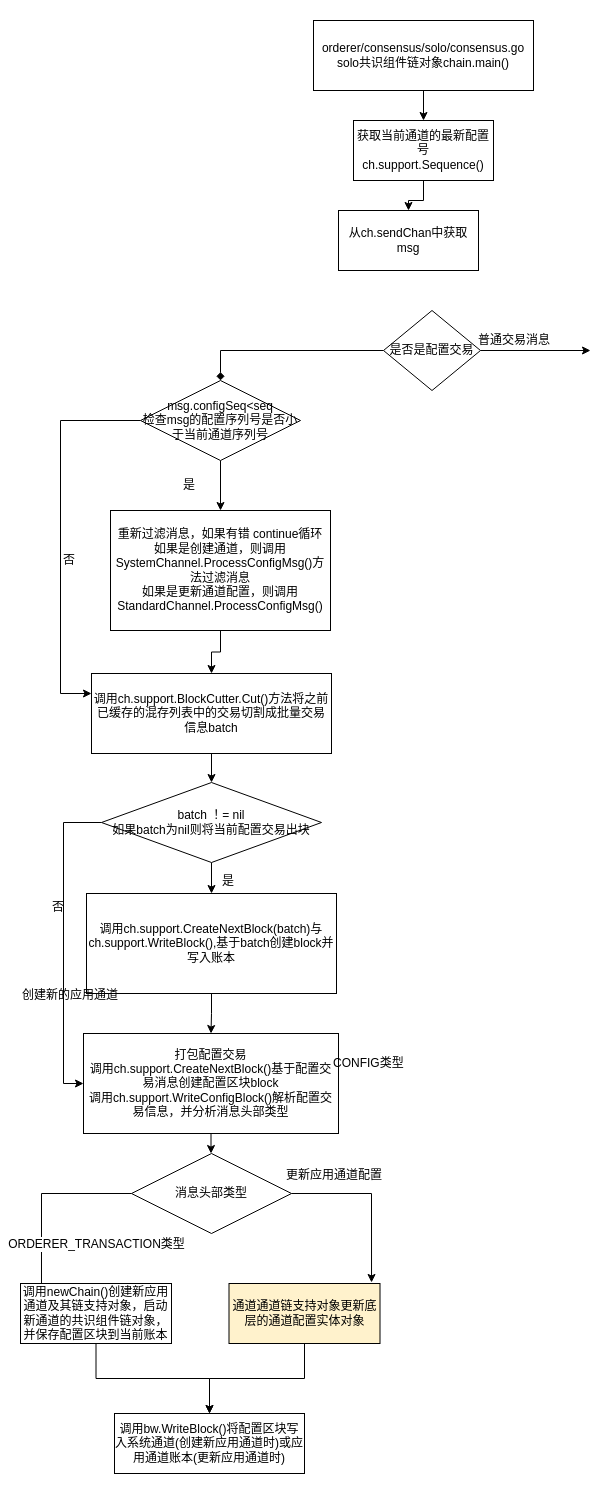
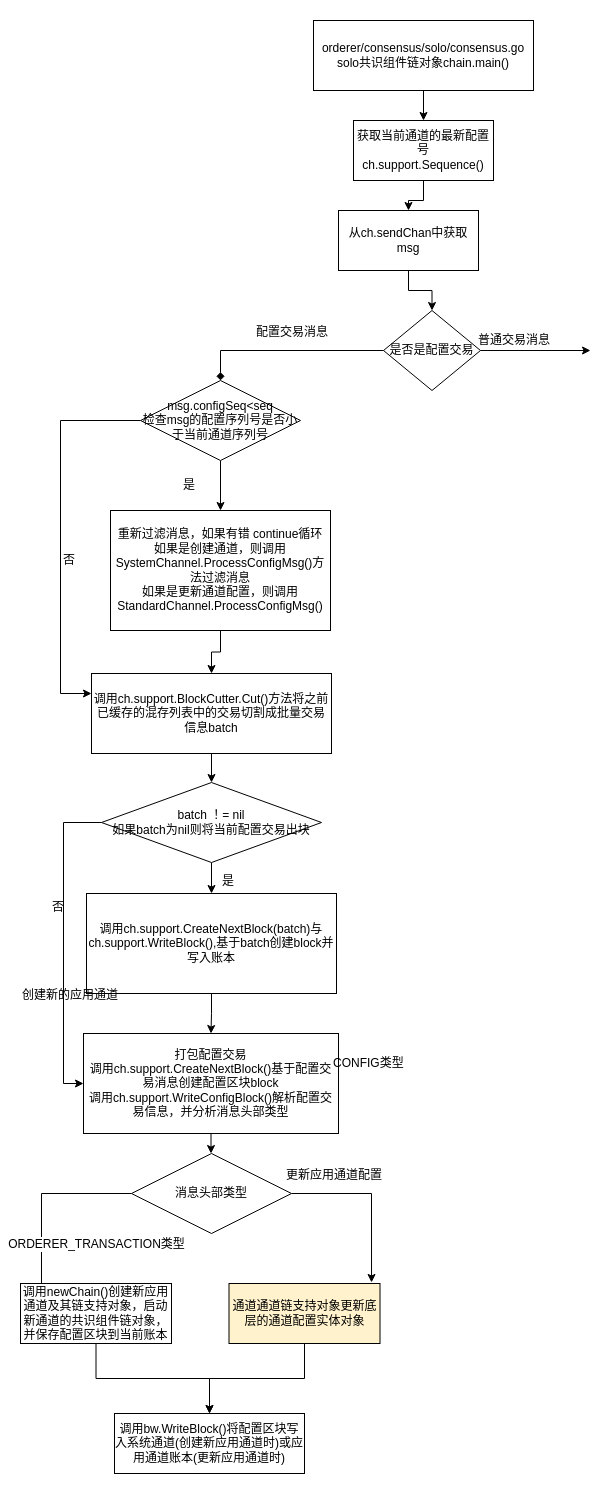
none -> (417, 291)
none -> (300, 333)
